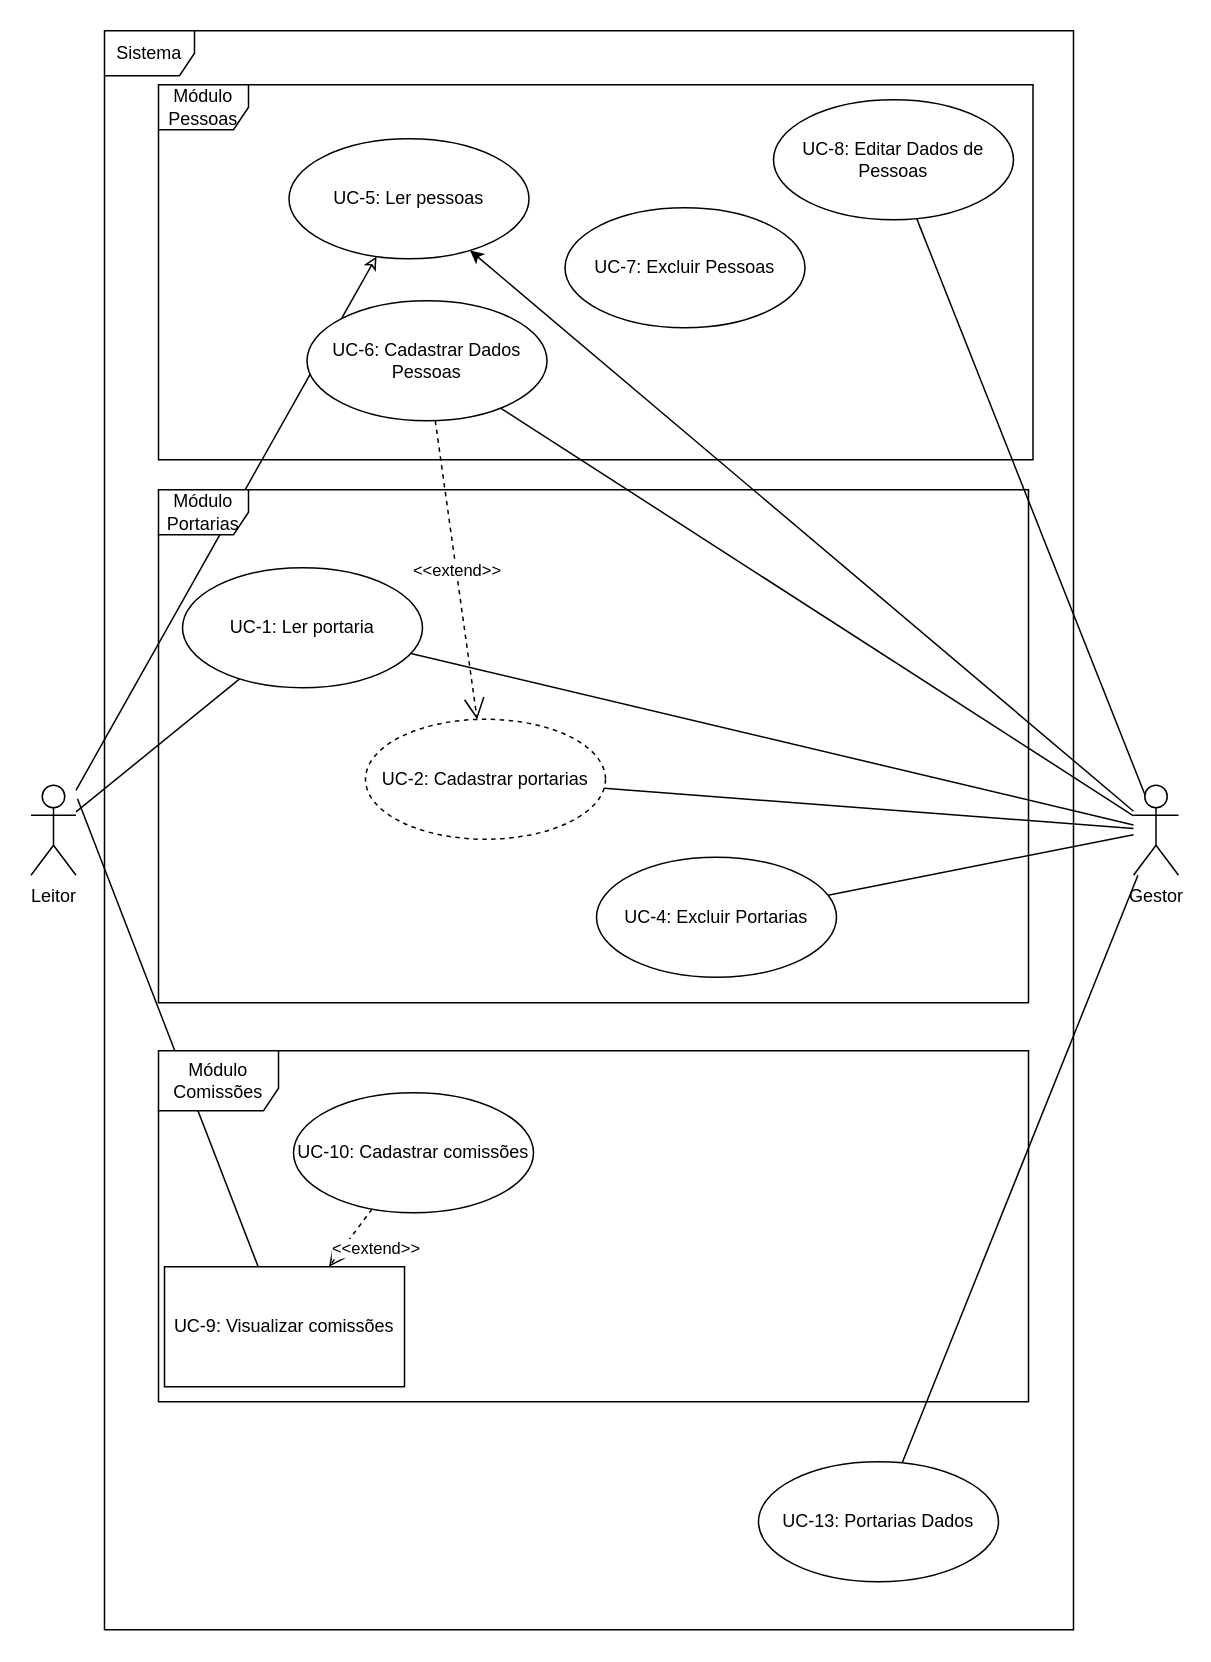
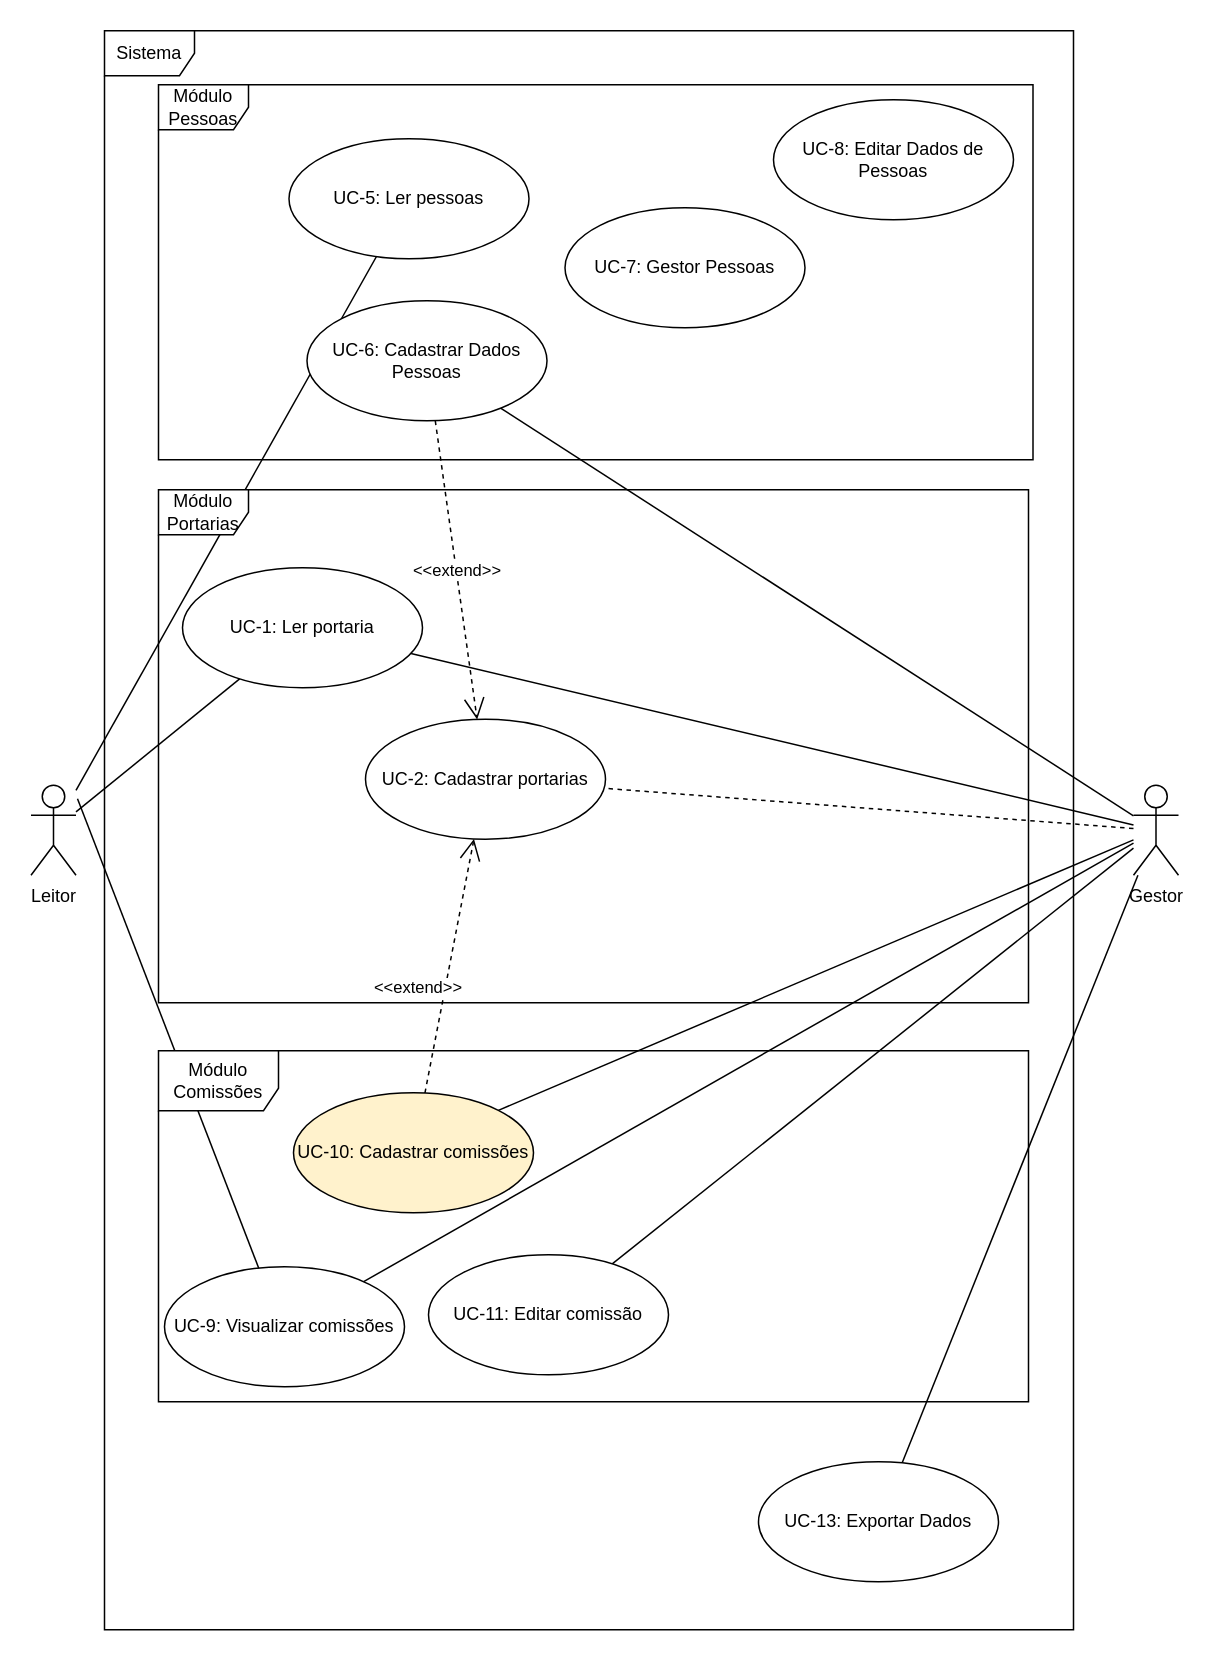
(371, 267) -> (373, 263)
(685, 268) -> (685, 268)
(971, 357) -> none
(806, 534) -> none
(485, 779) -> (485, 779)
(868, 808) -> (868, 808)
(981, 865) -> none
(716, 917) -> none
none -> (946, 919)
(413, 1153) -> (413, 1153)
none -> (744, 1158)
none -> (564, 1167)
(351, 1237) -> (449, 968)
none -> (548, 1315)
(284, 1327) -> (284, 1327)
(878, 1522) -> (878, 1522)
